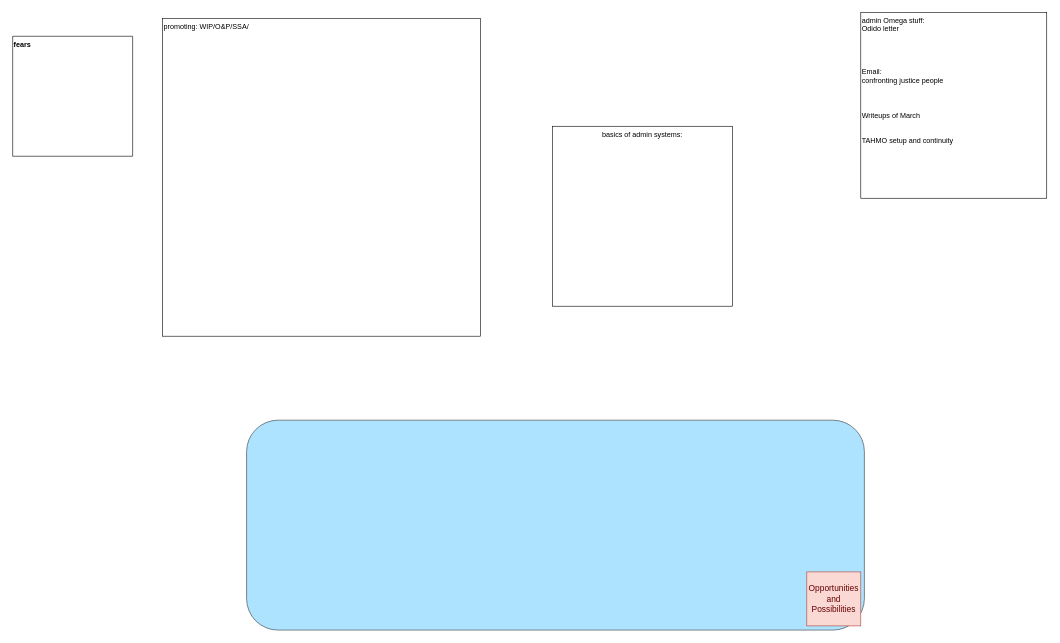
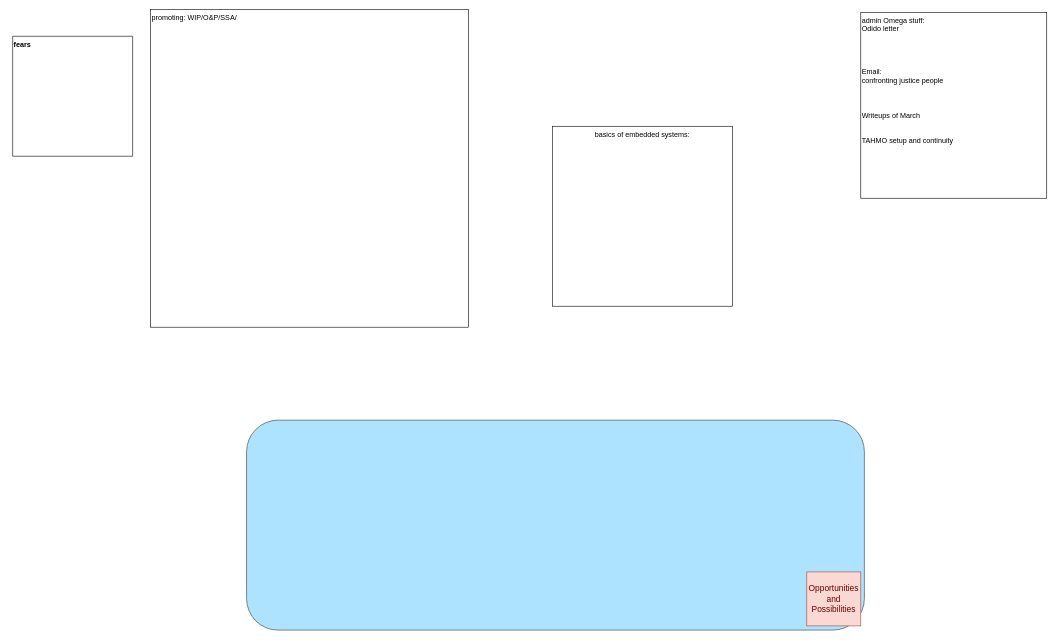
(642, 135) -> (642, 135)
(321, 177) -> (309, 168)
